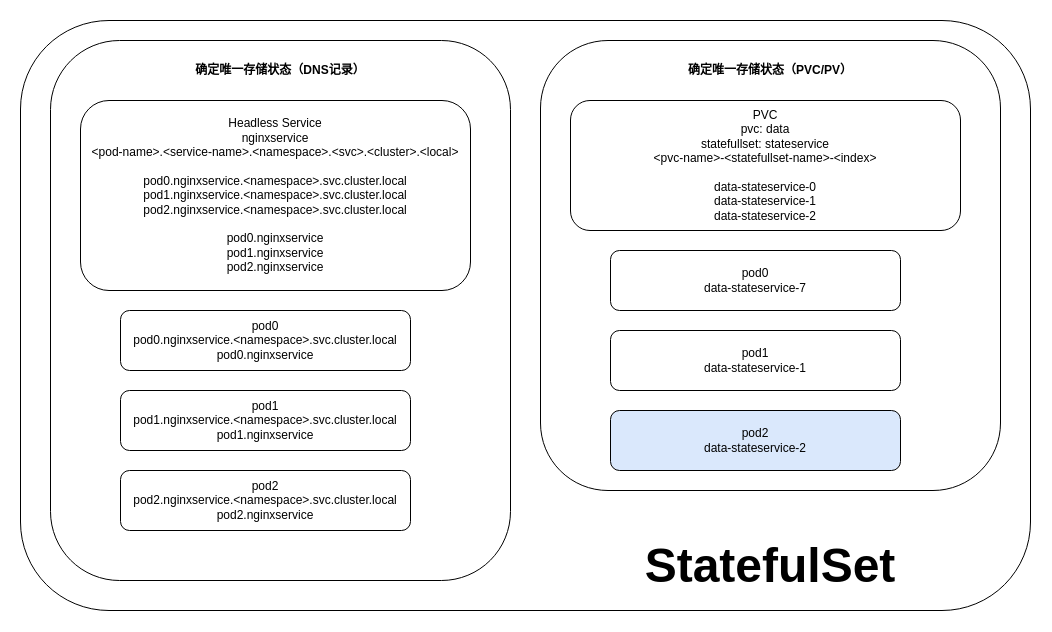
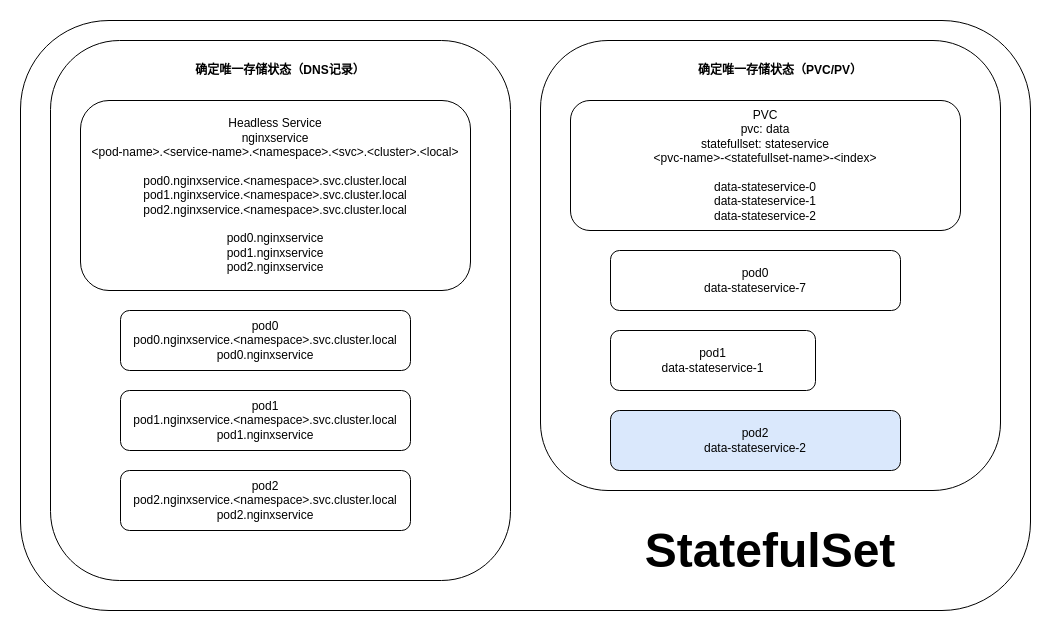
(771, 71) -> (781, 71)
(756, 361) -> (713, 361)
(771, 566) -> (771, 551)
